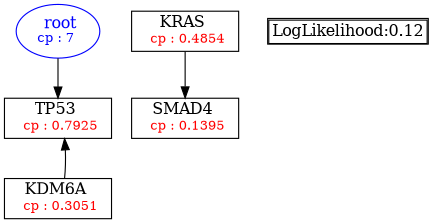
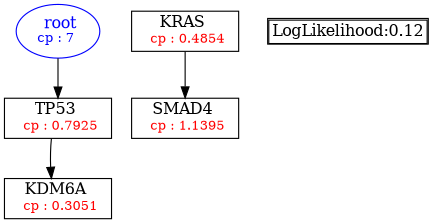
(188, 126) -> (188, 126)
(65, 164) -> (51, 153)
